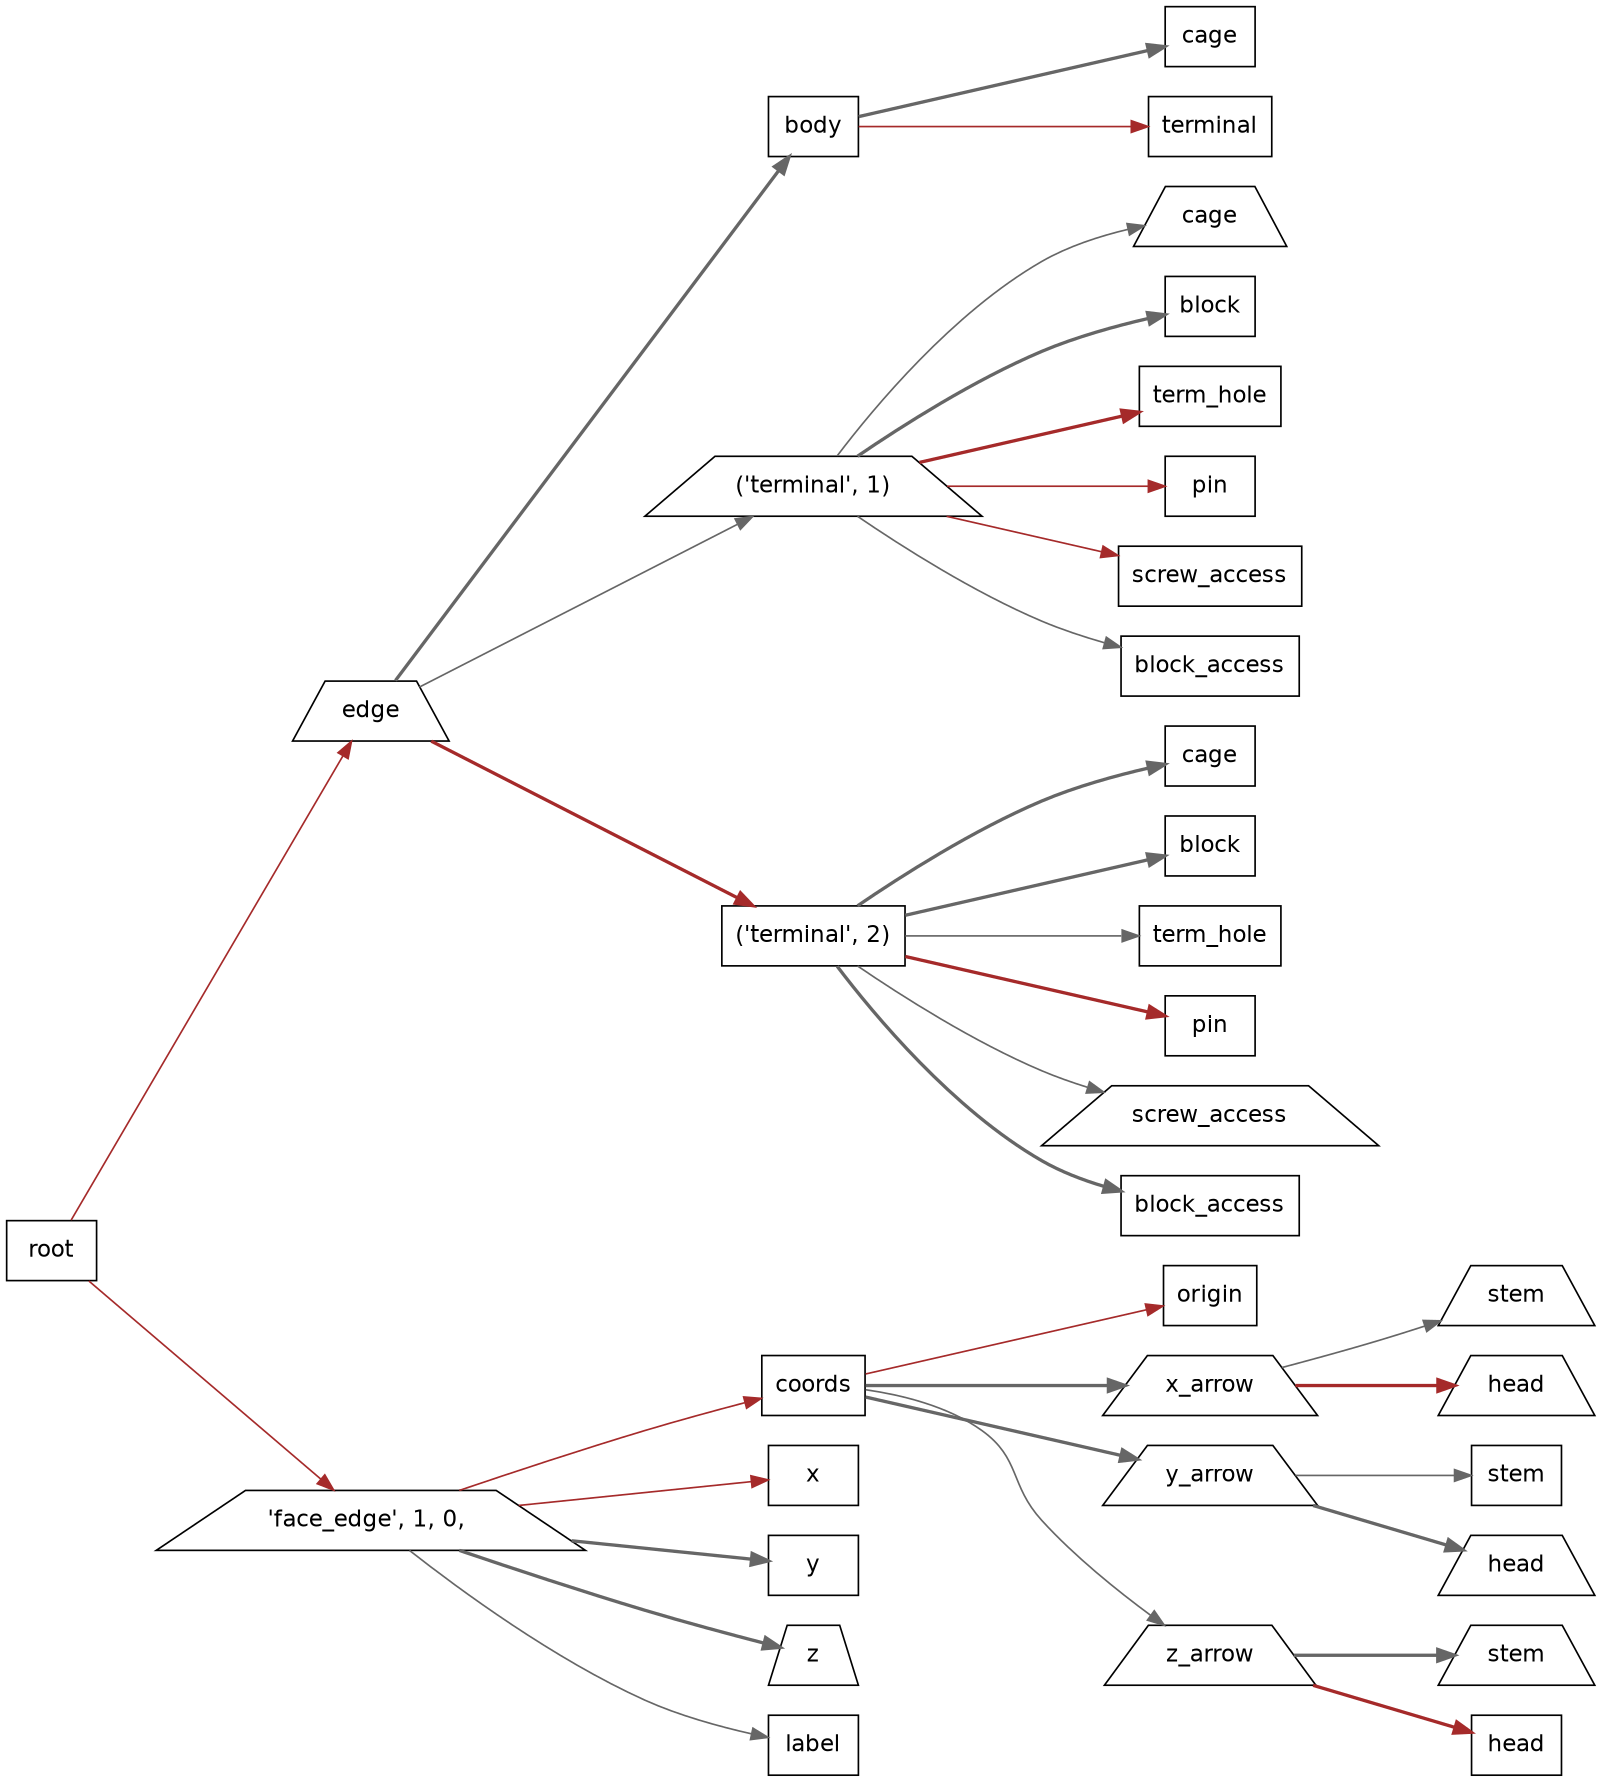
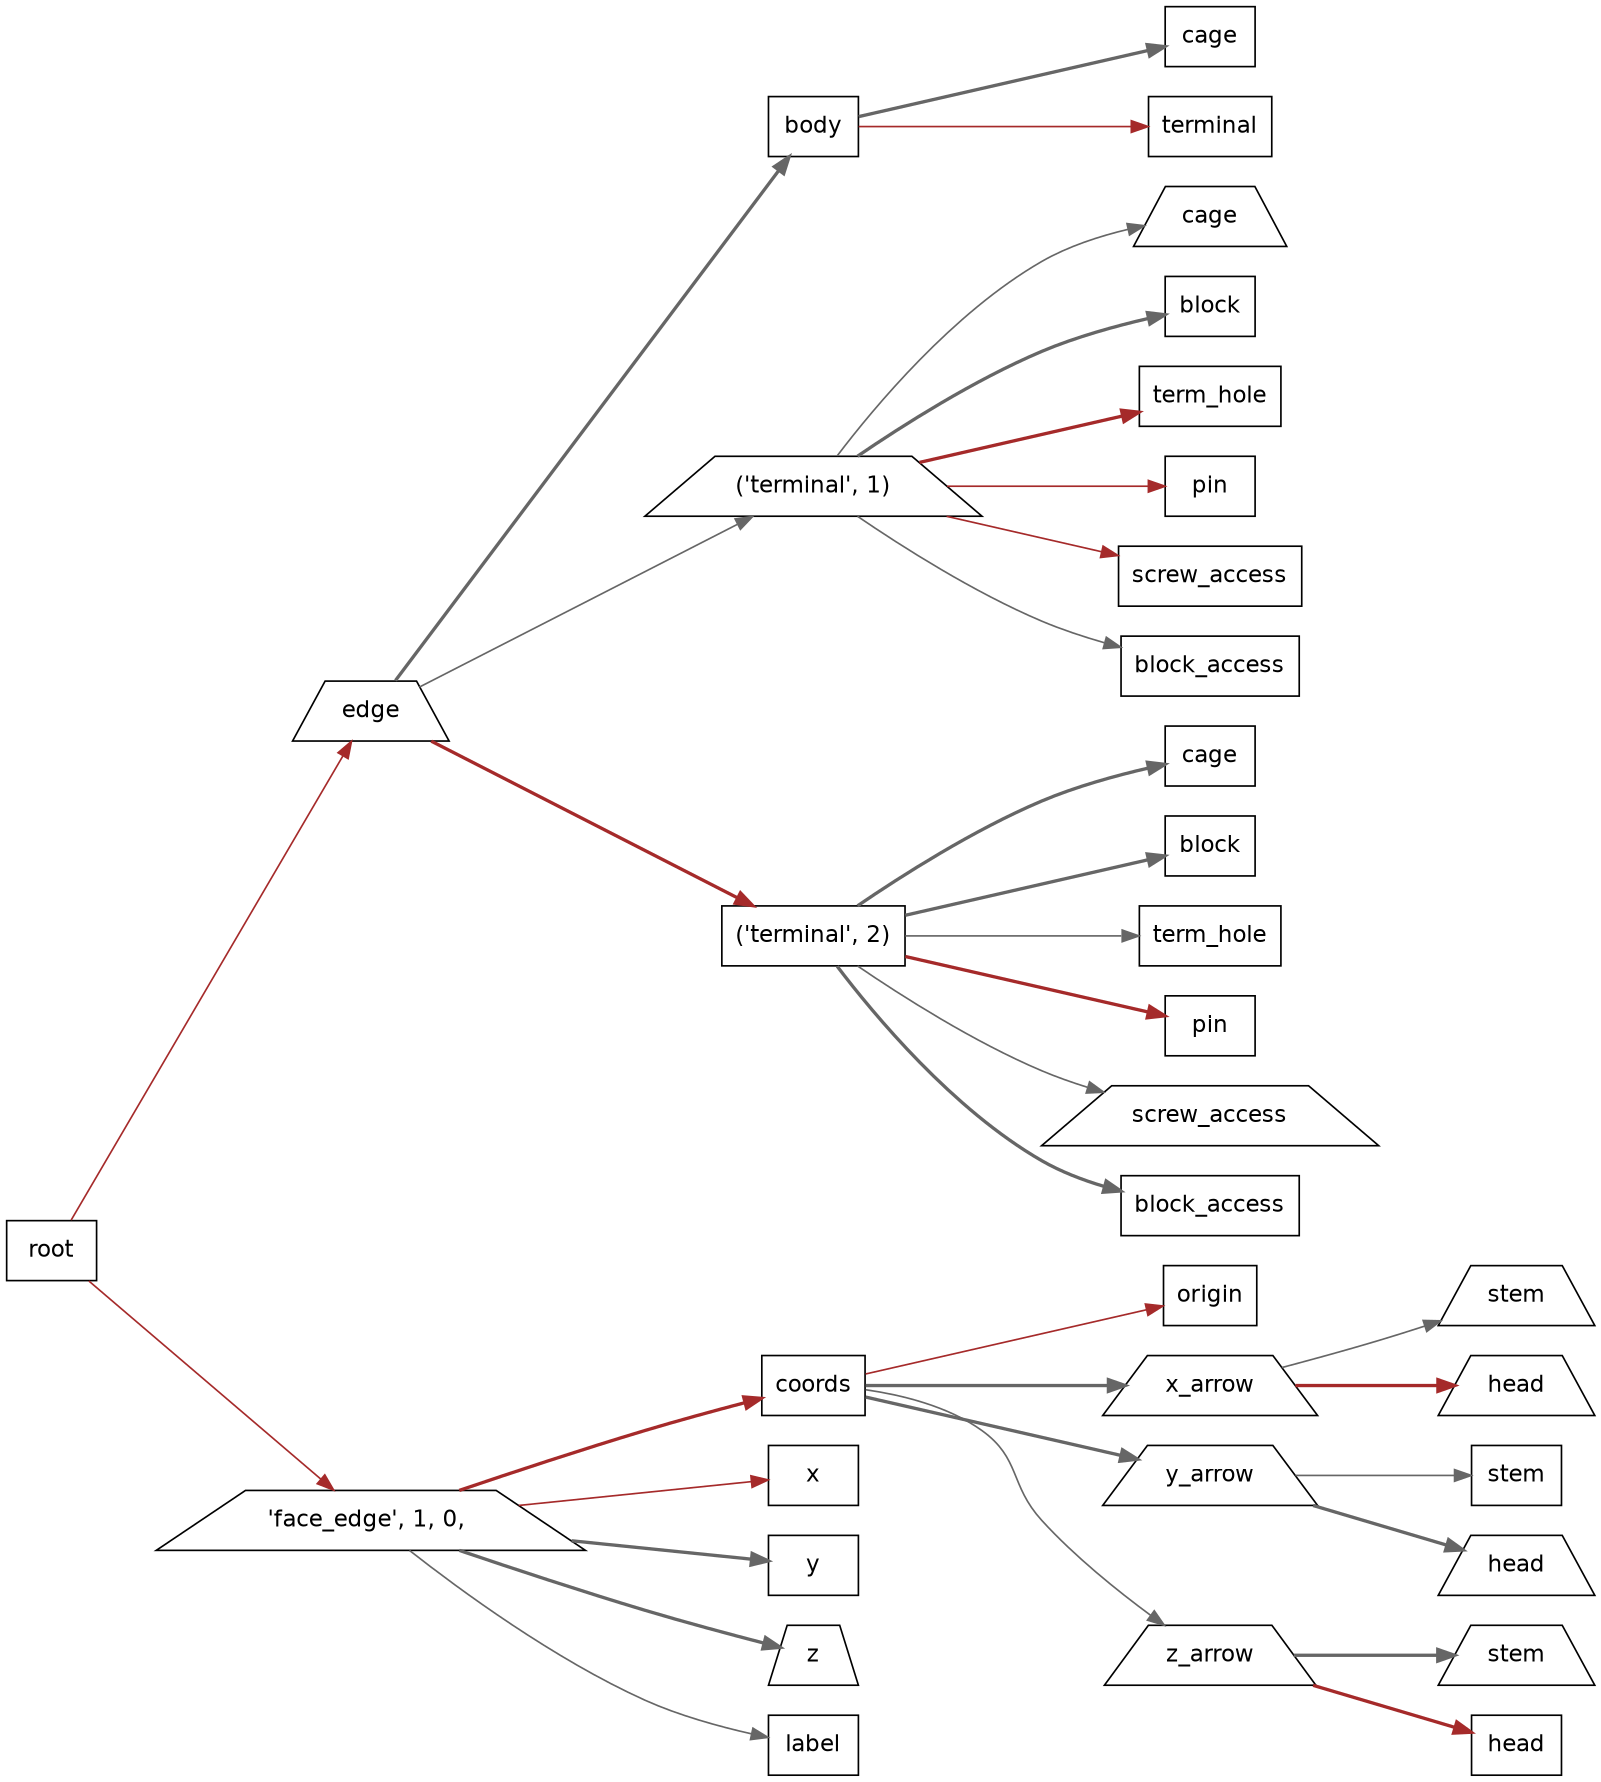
(601, 1444) -> (601, 1444)
